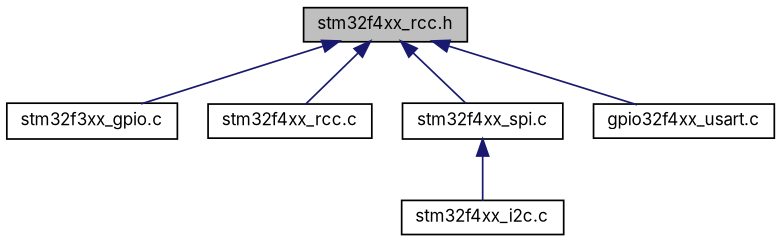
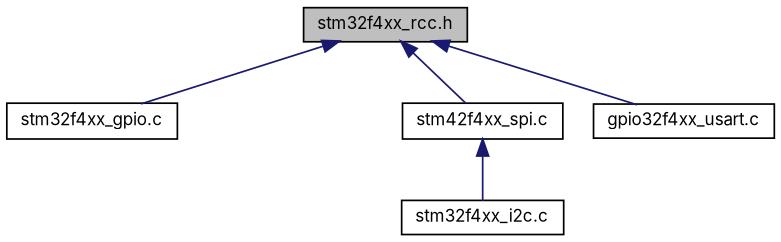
(92, 121) -> (92, 121)
(290, 121) -> none
(483, 121) -> (483, 121)
